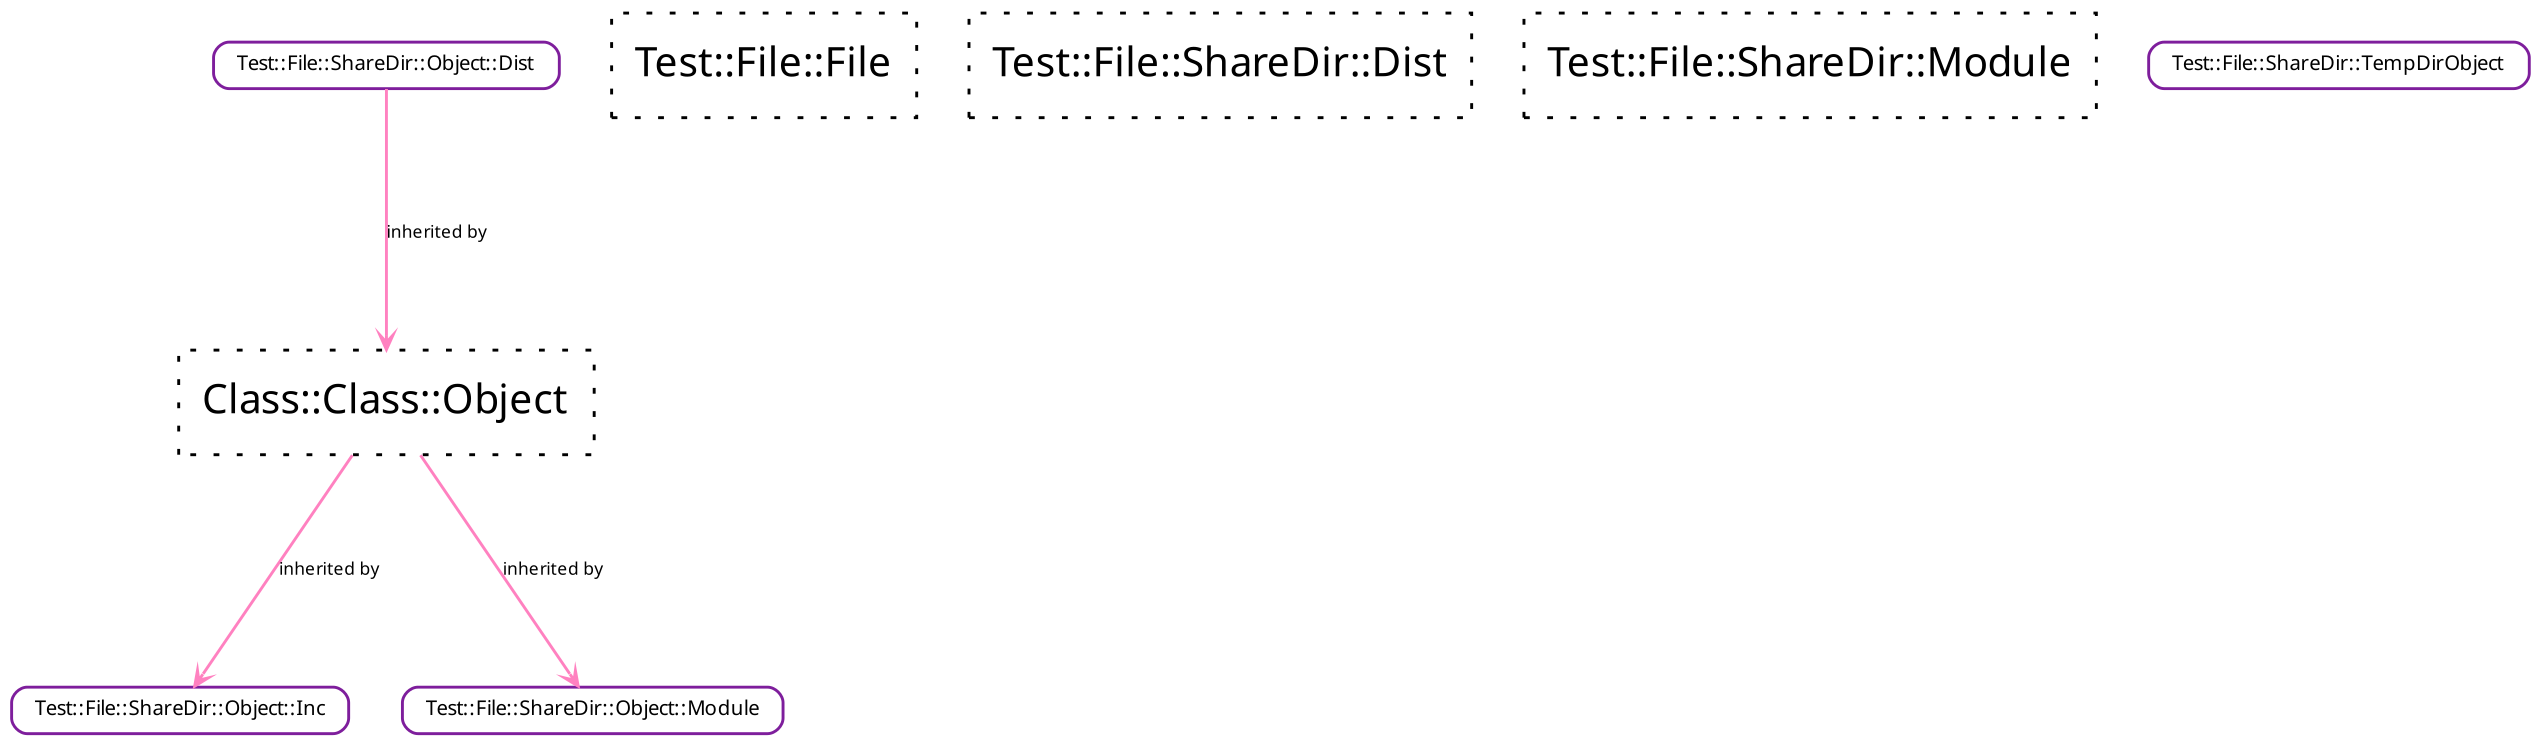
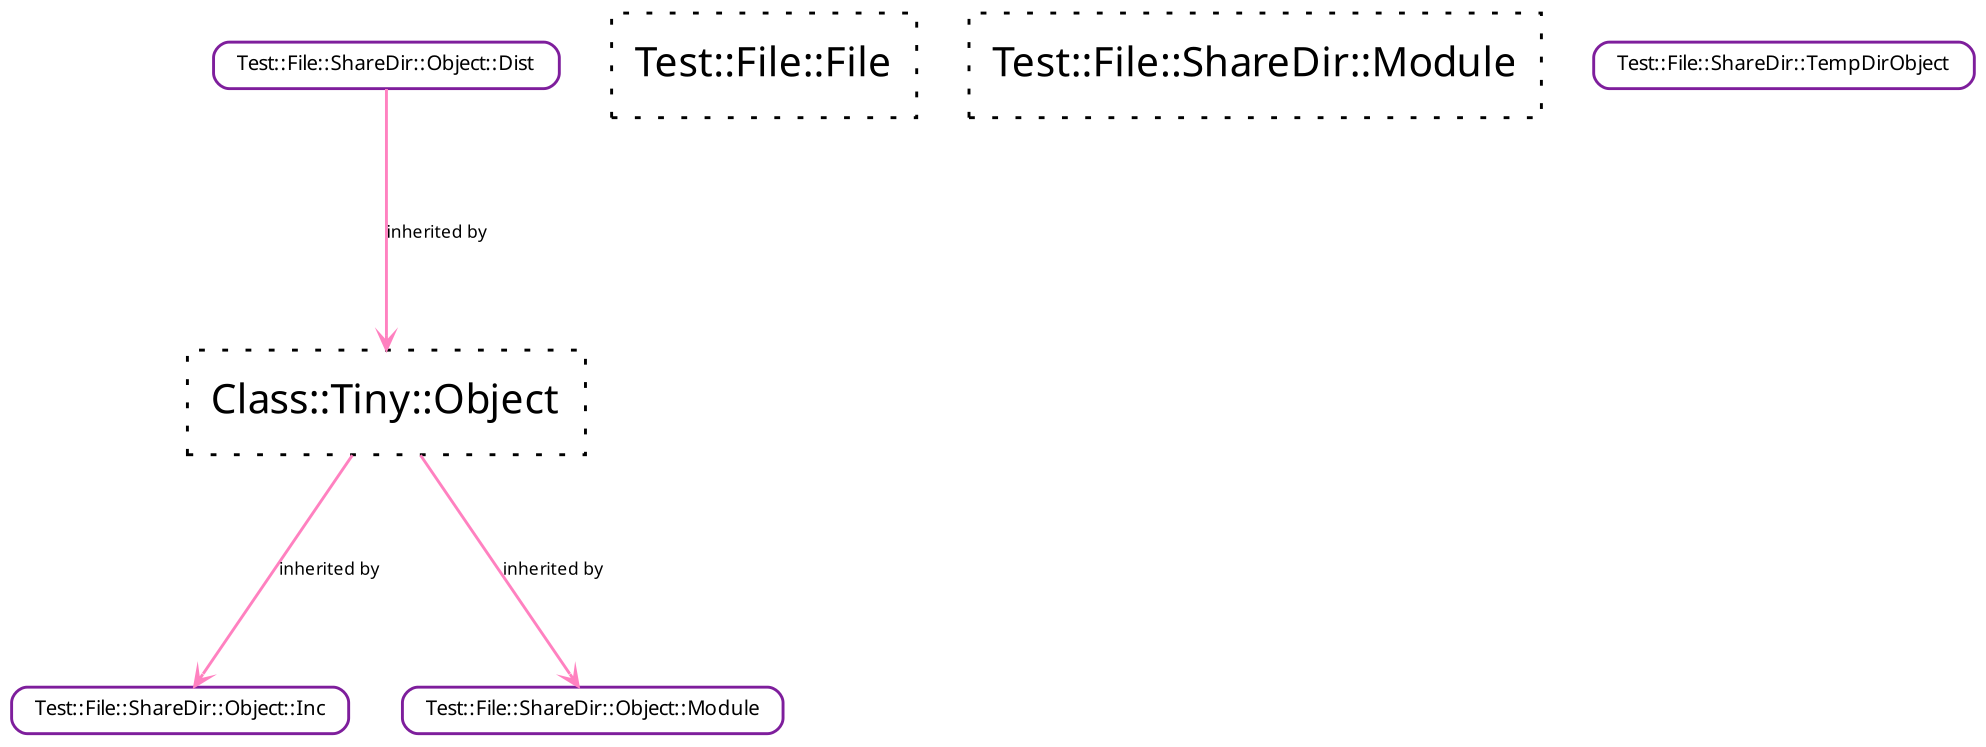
(1220, 65) -> none
(386, 402) -> (386, 402)
